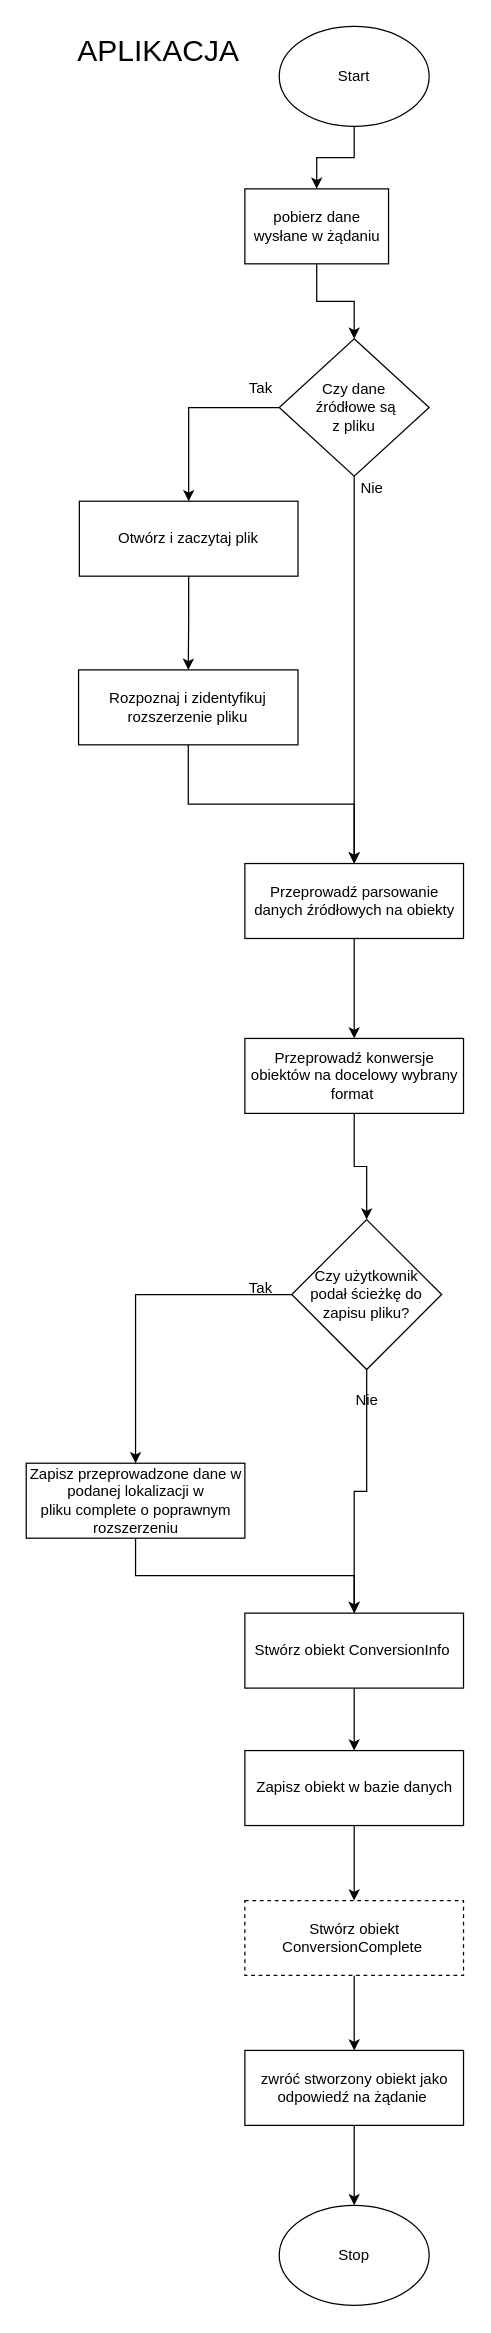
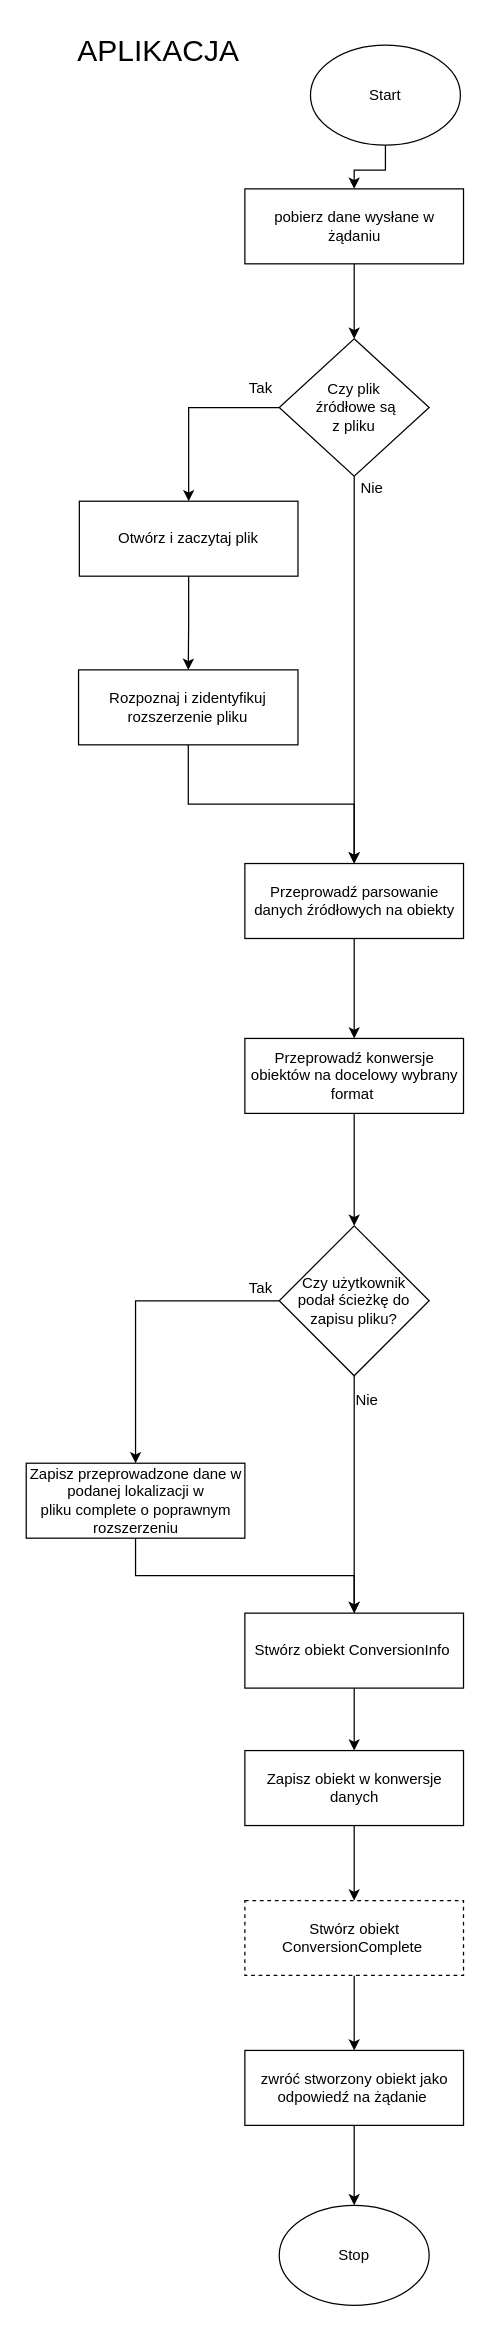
(354, 76) -> (386, 94)
(317, 226) -> (354, 226)
(354, 407) -> (354, 407)
(367, 1294) -> (354, 1301)
(355, 1788) -> (355, 1788)
